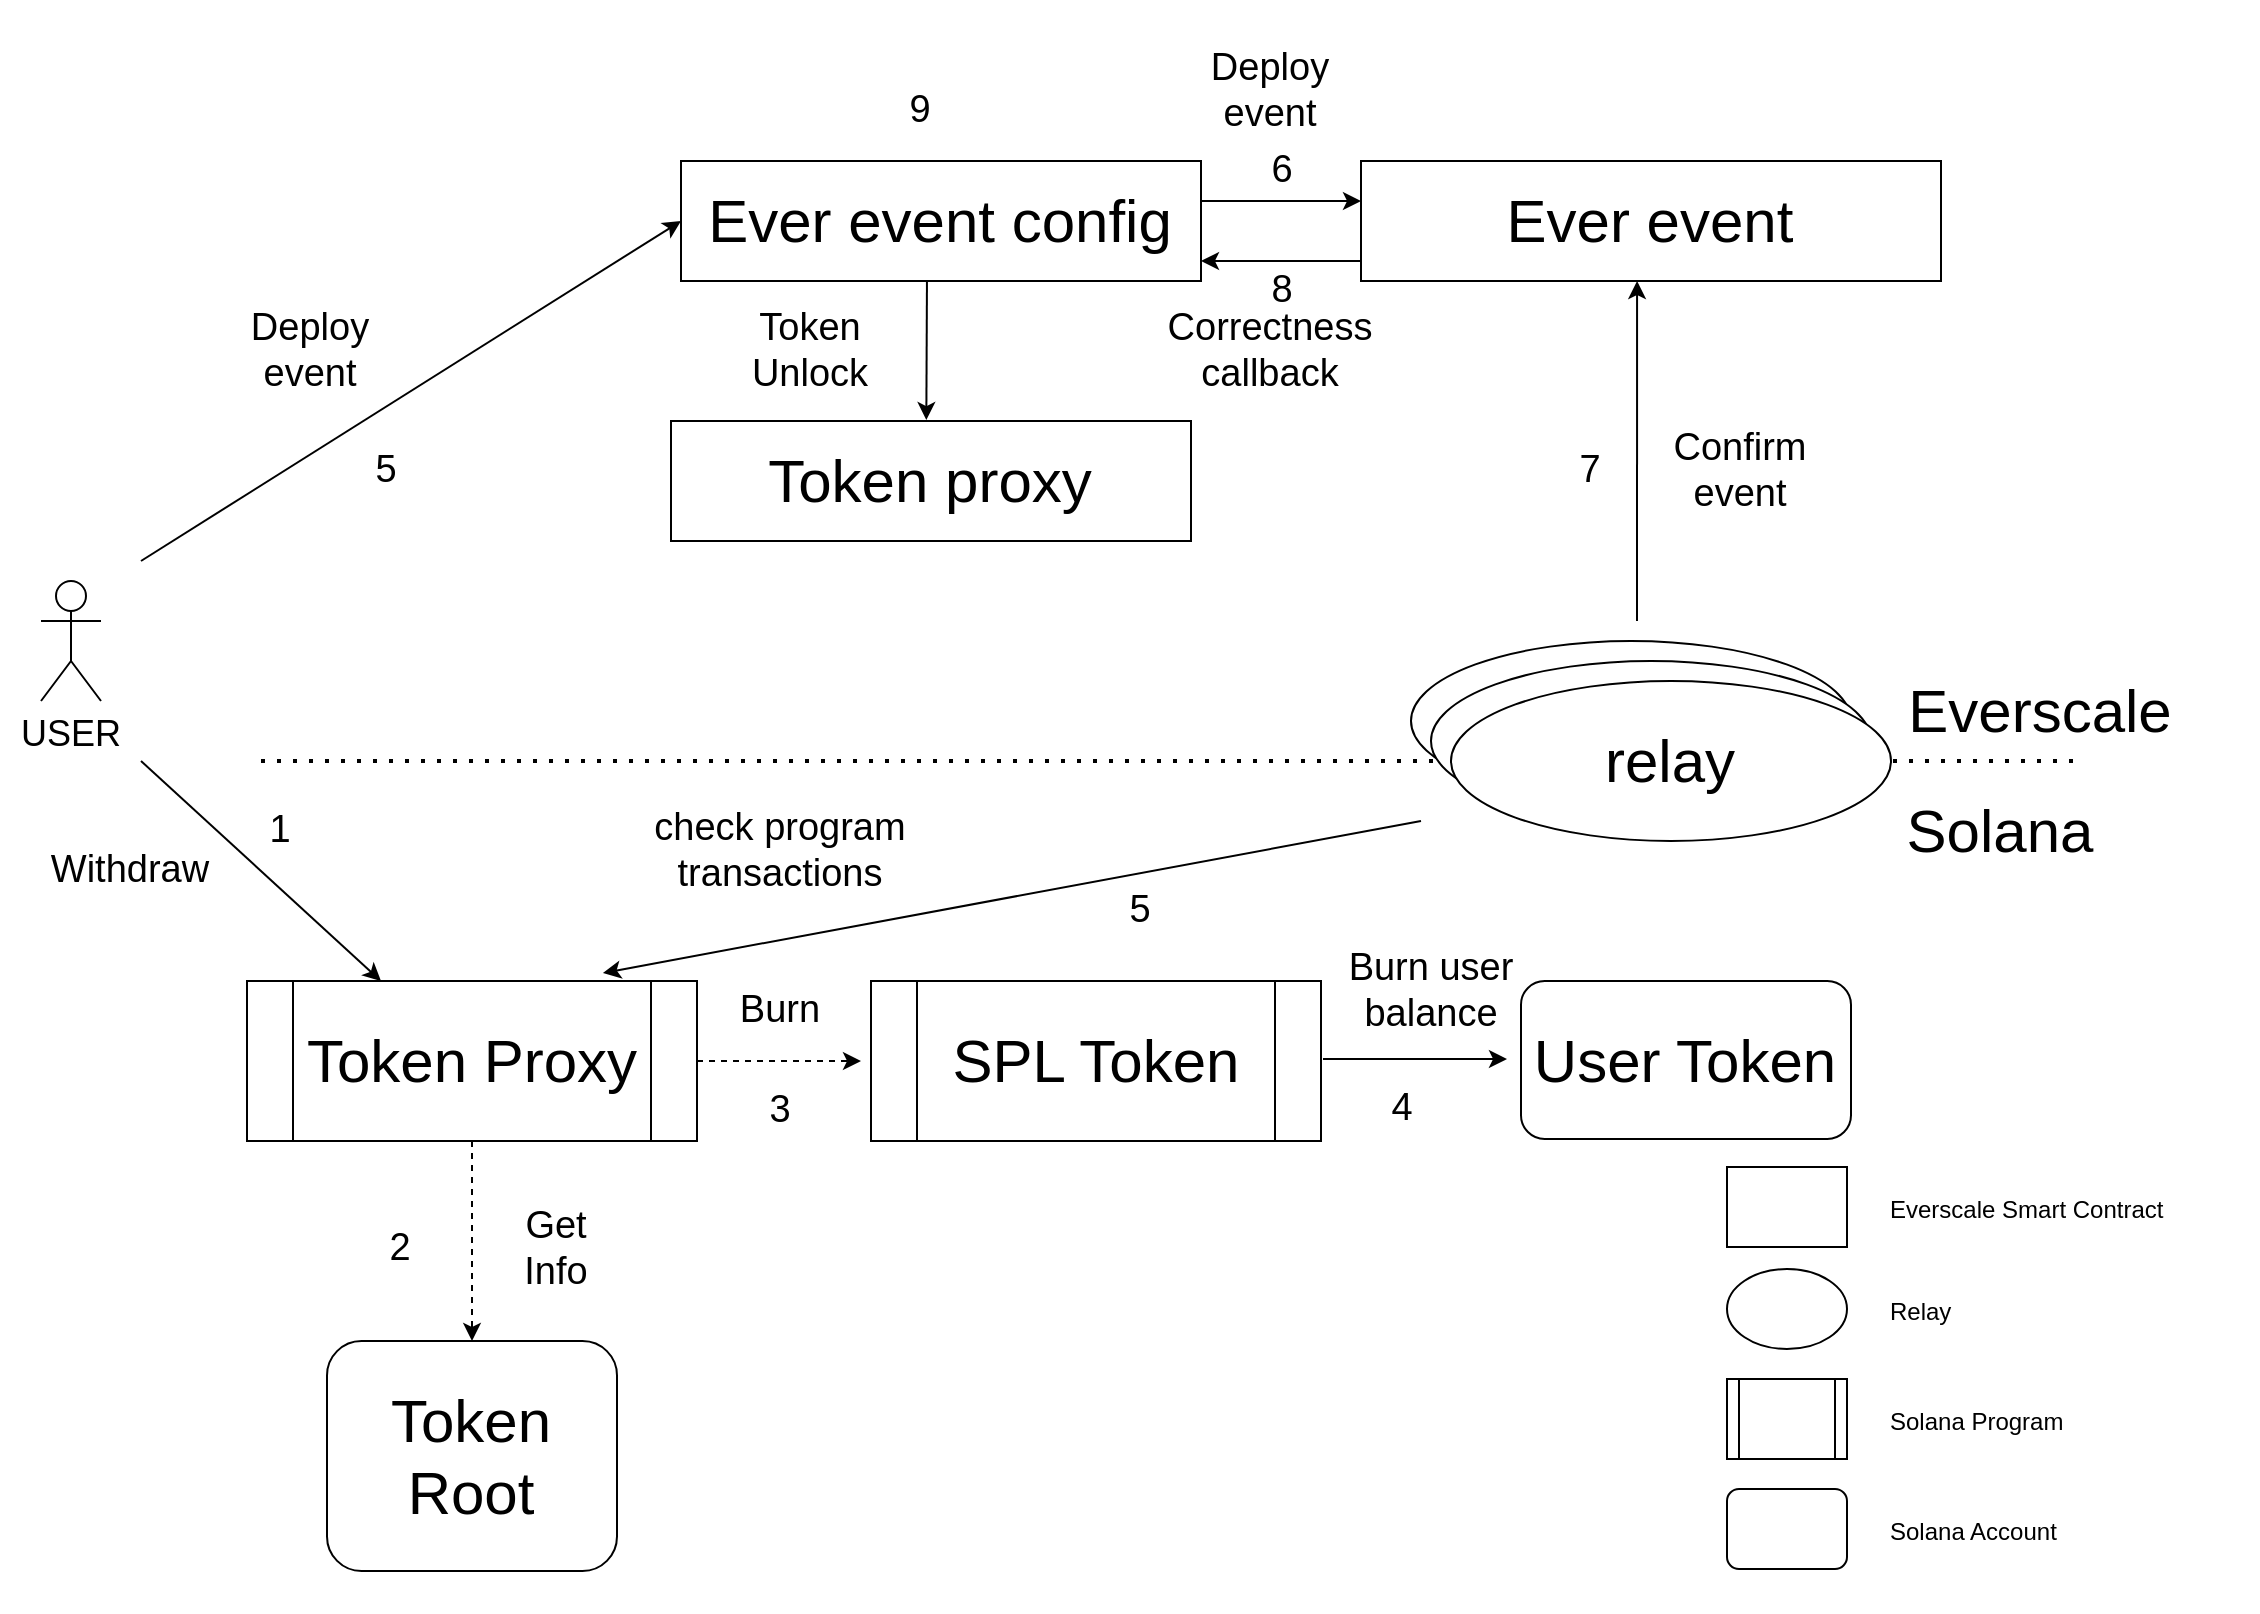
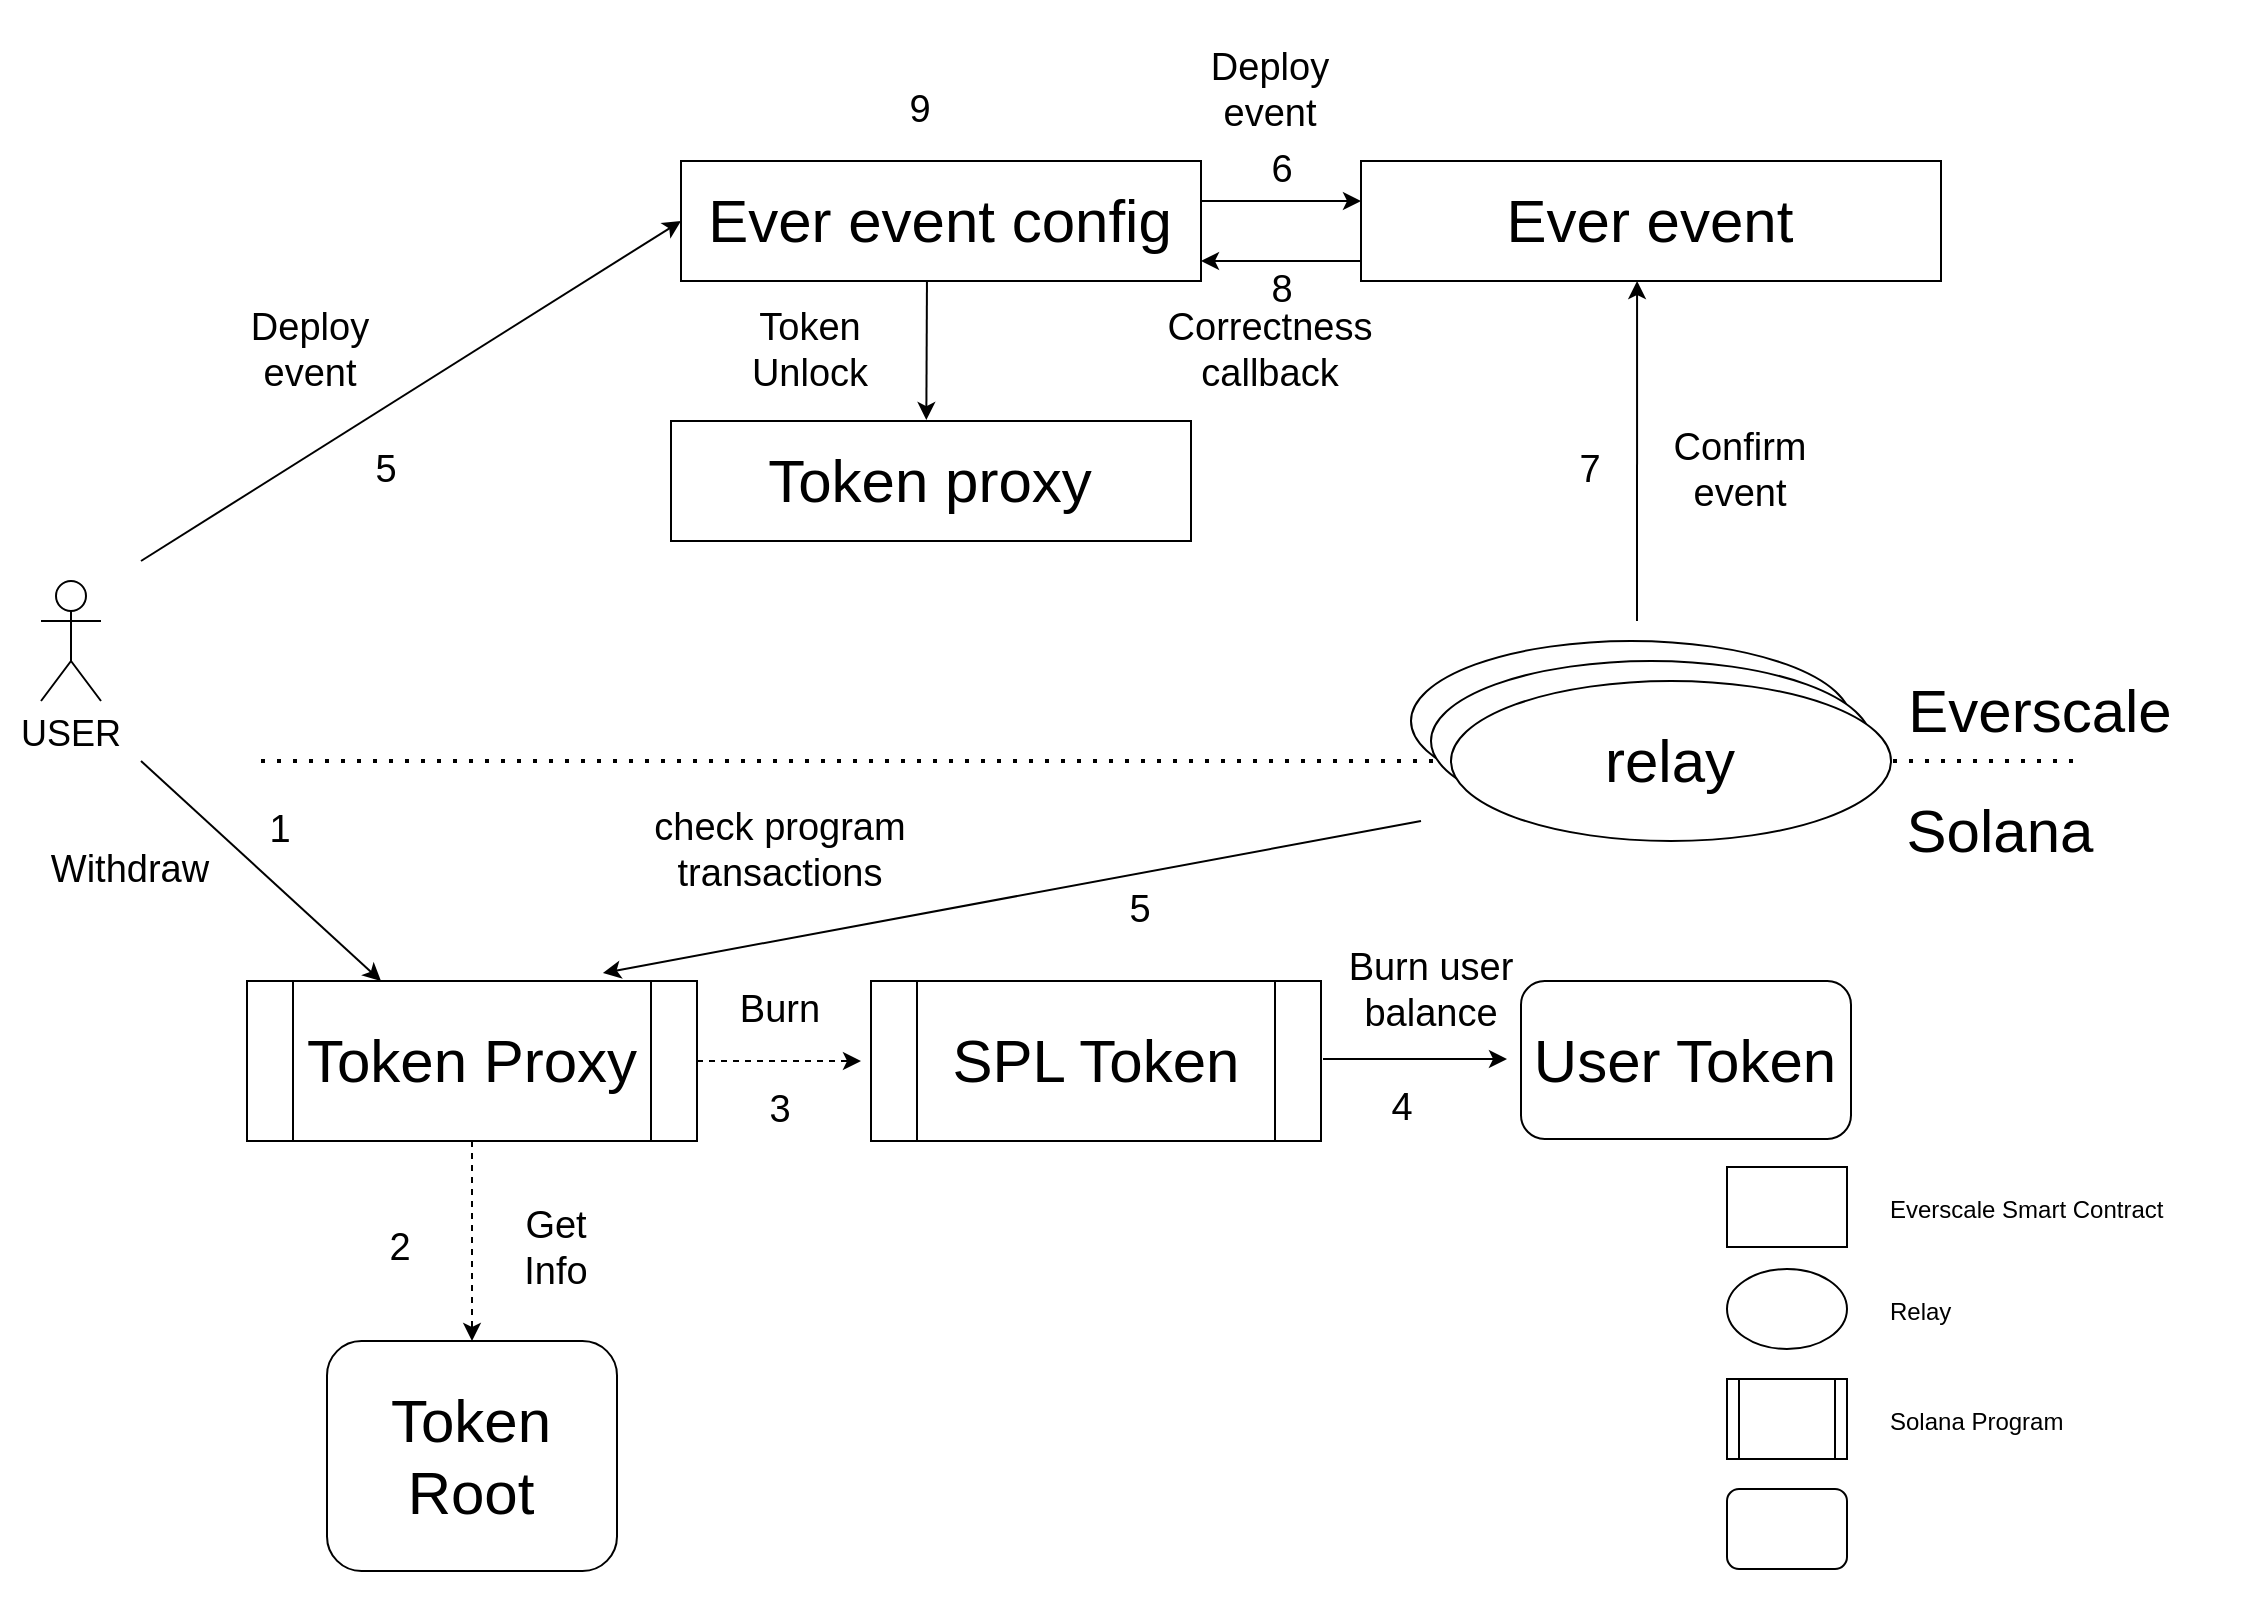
(2052, 1529) -> none
